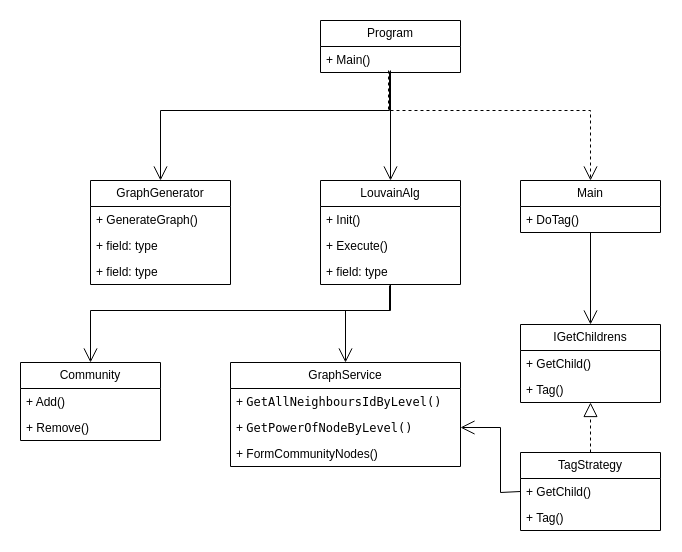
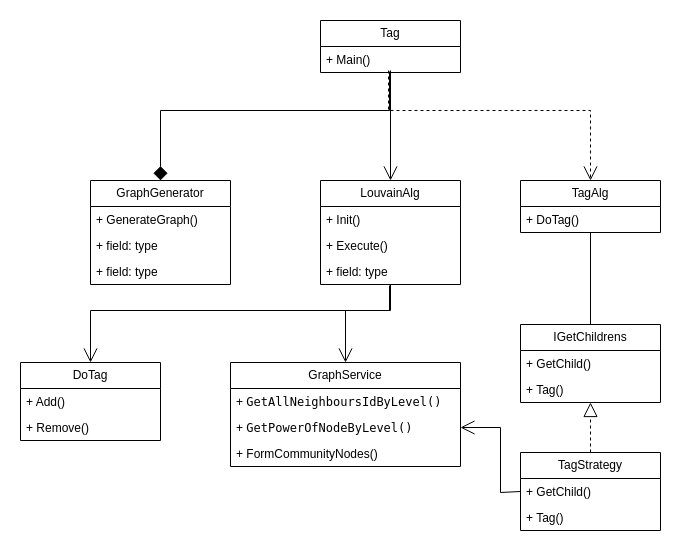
(391, 34) -> (391, 34)
(161, 171) -> (161, 166)
(591, 194) -> (591, 194)
(591, 319) -> (591, 319)
(91, 376) -> (91, 376)
